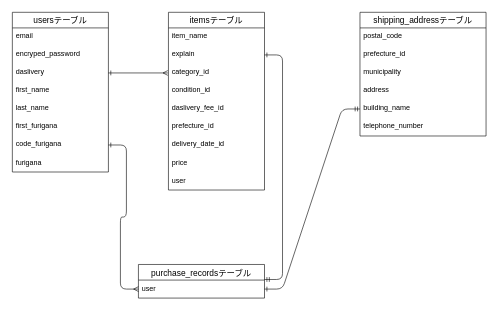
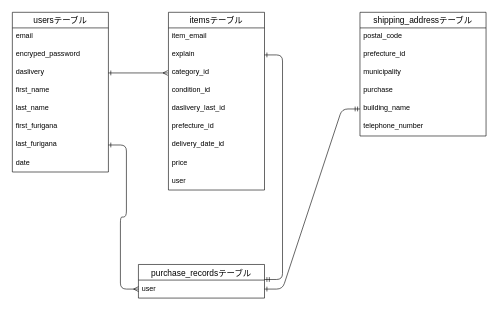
(189, 36) -> (189, 36)
(377, 90) -> (379, 90)
(201, 108) -> (202, 108)
(41, 144) -> (40, 144)
(31, 162) -> (24, 162)
